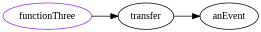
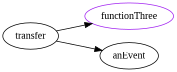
(101, 16) -> (71, 28)
